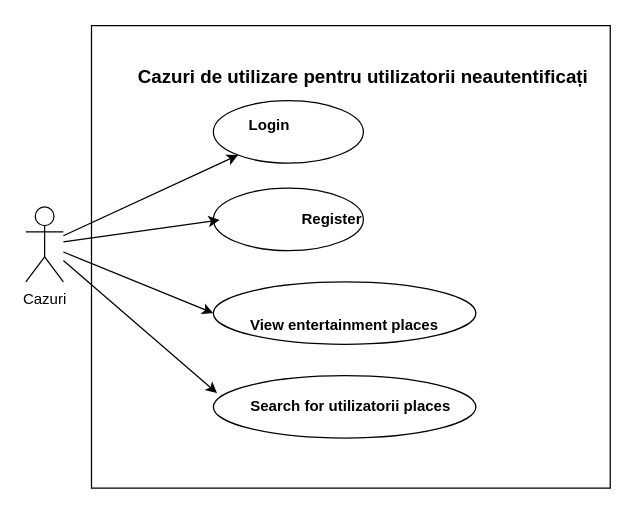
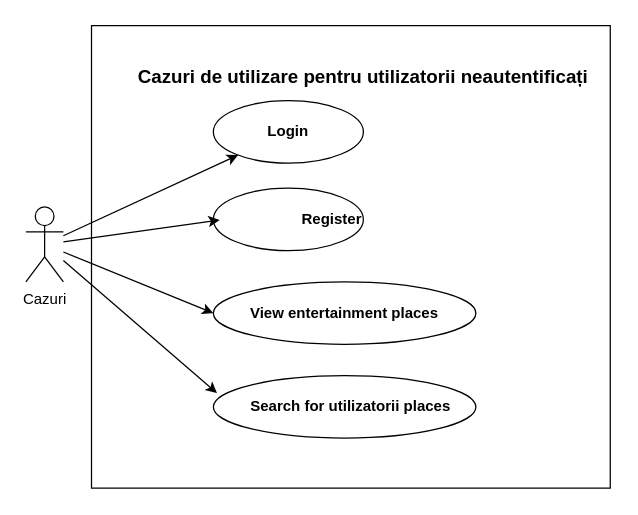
(269, 126) -> (288, 132)
(344, 326) -> (344, 313)
